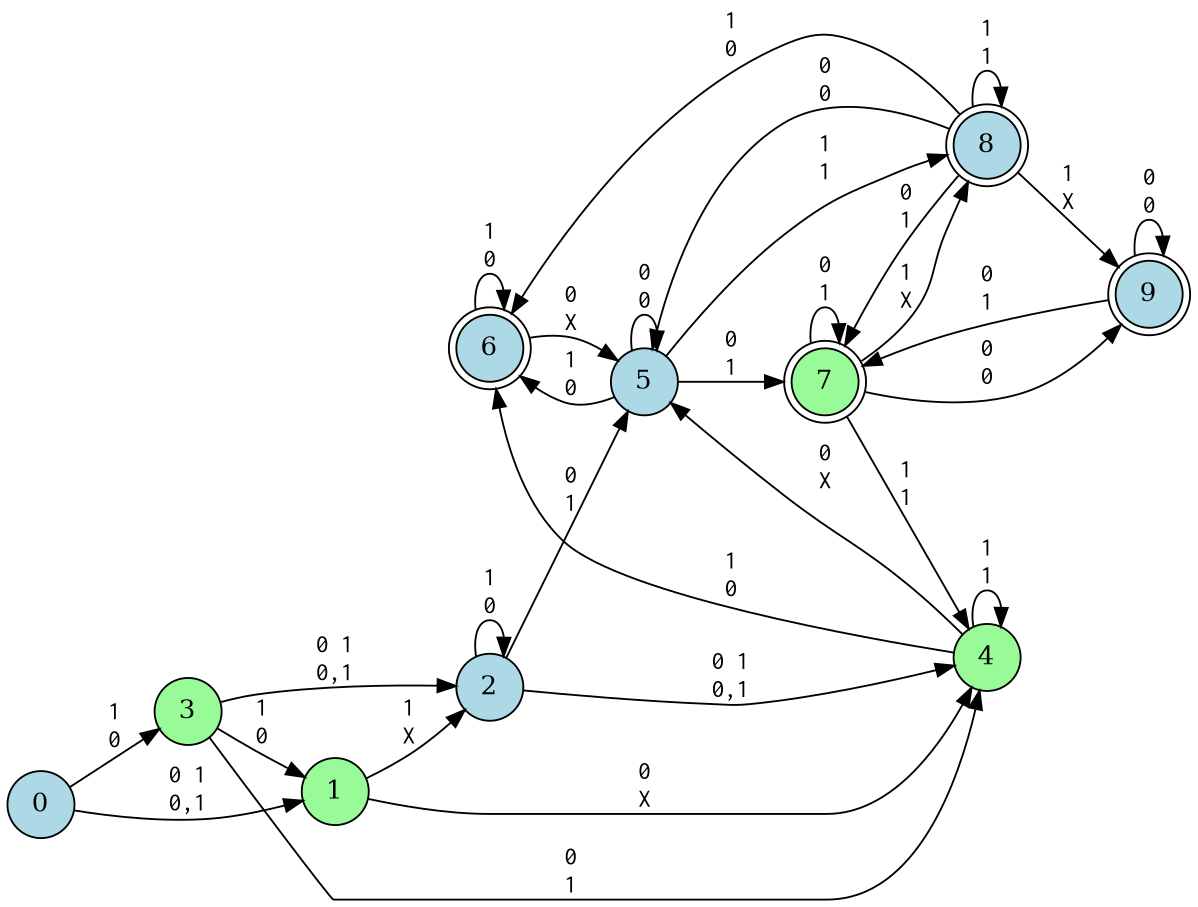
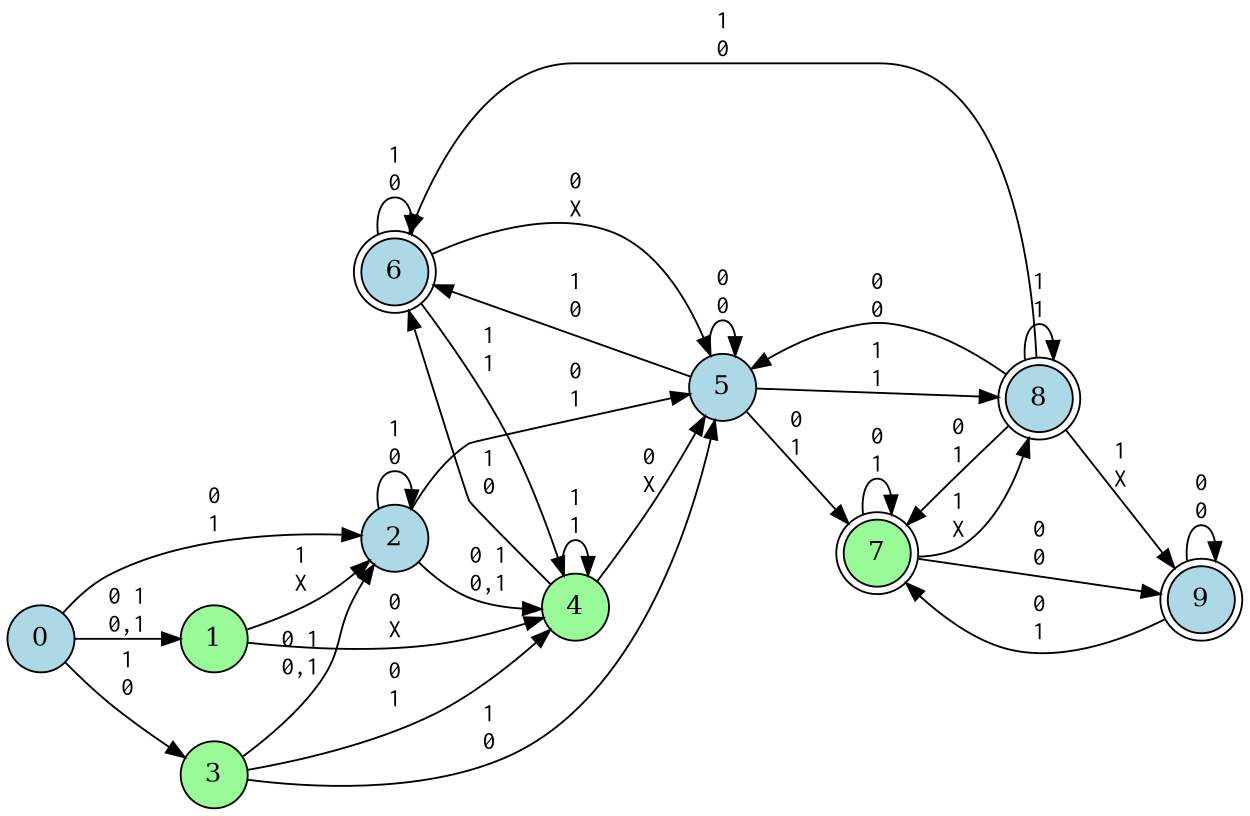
(903, 515) -> (498, 418)
none -> (193, 546)
(252, 749) -> (560, 723)
